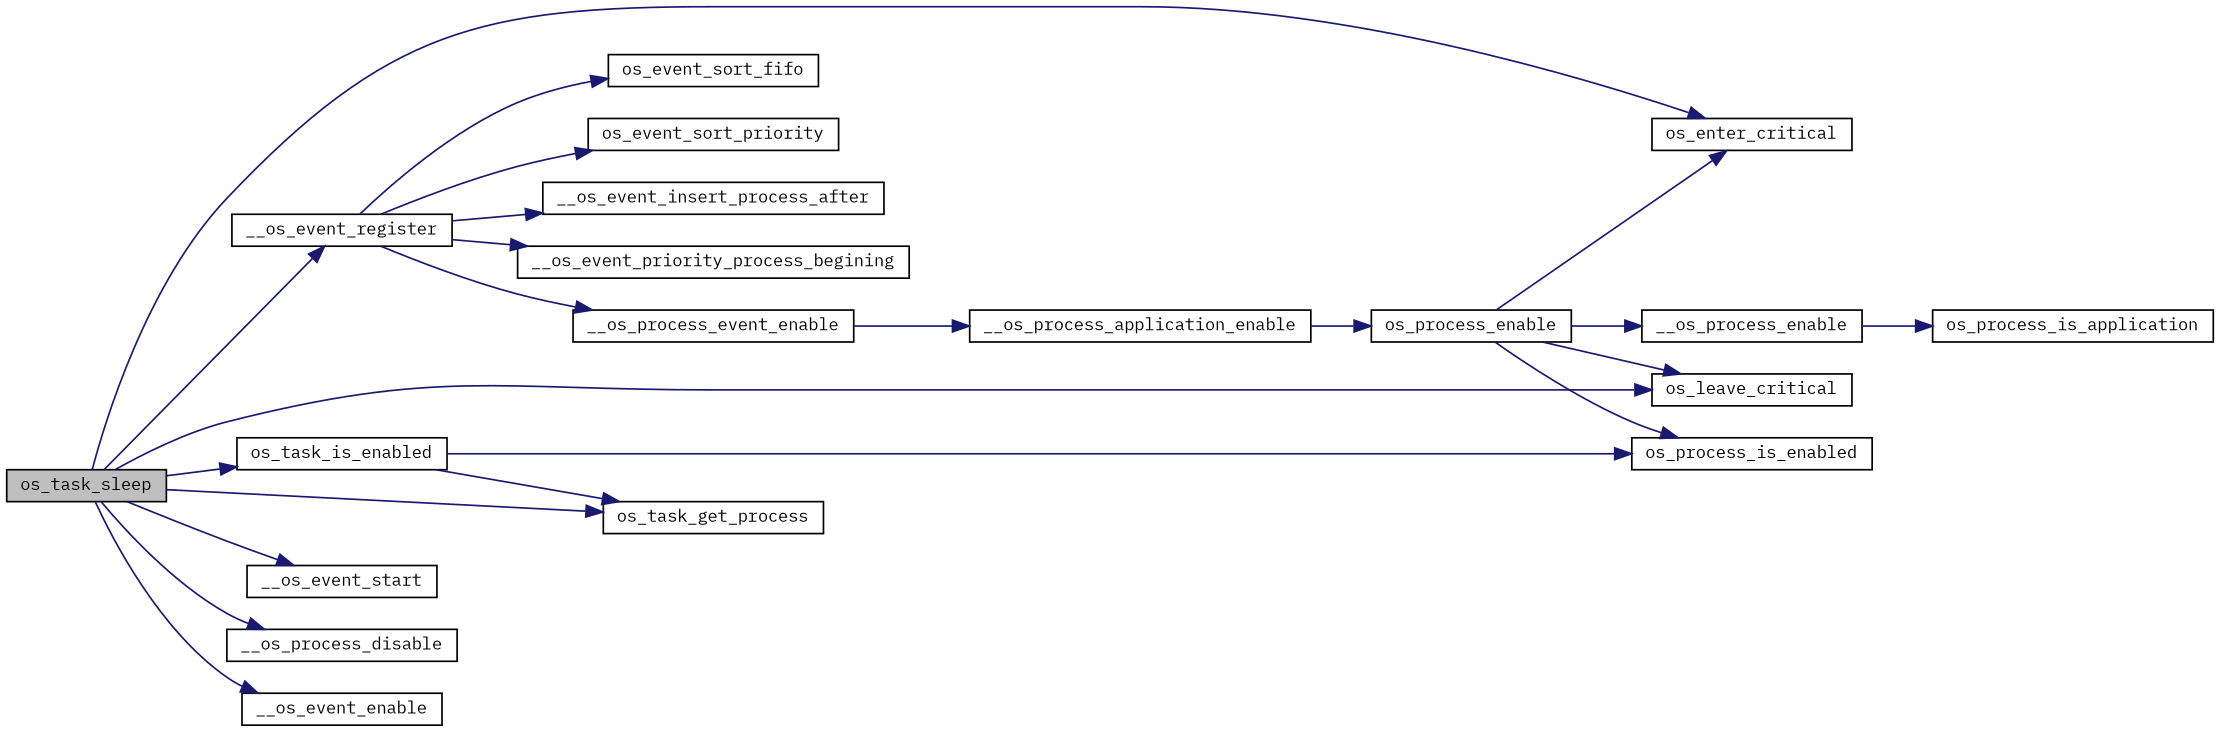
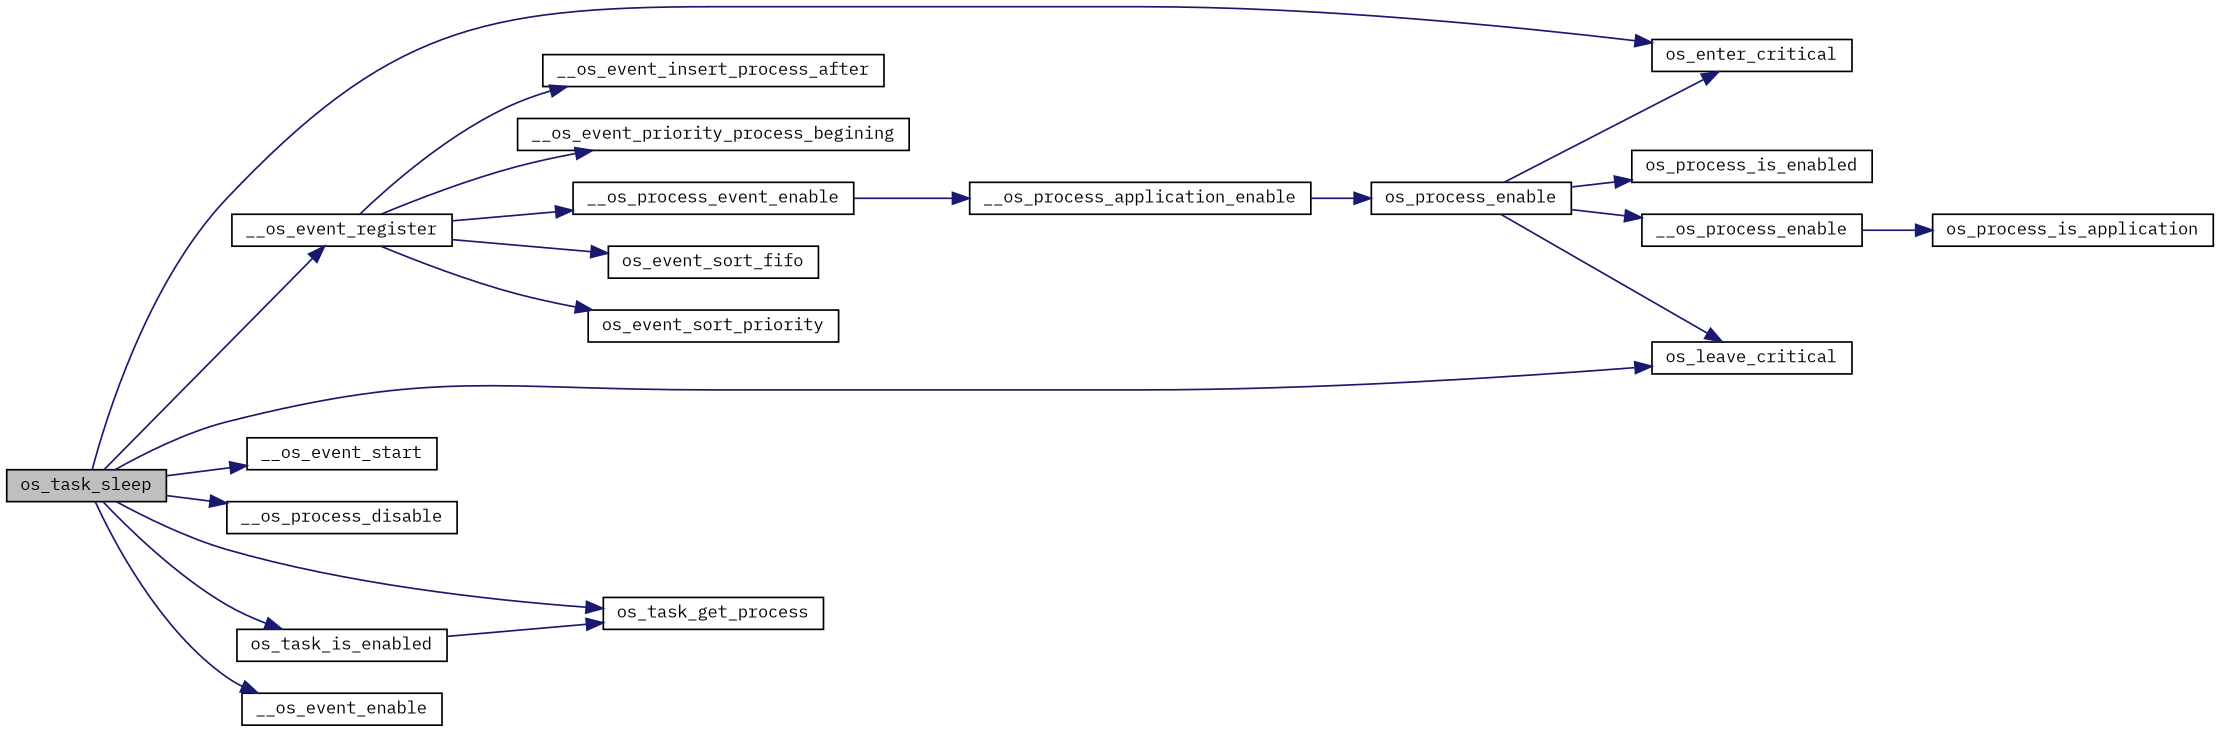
(1031, 454) -> none
